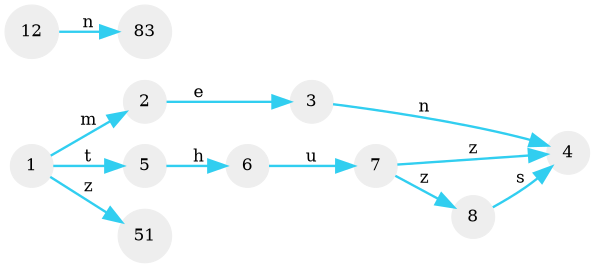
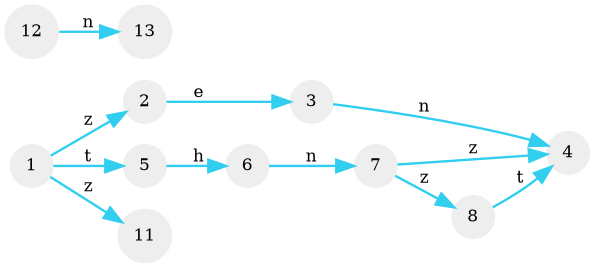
(145, 32) -> (145, 32)
(88, 120) -> (88, 120)
(312, 157) -> (312, 157)
(521, 178) -> (521, 178)
(145, 236) -> (145, 236)
